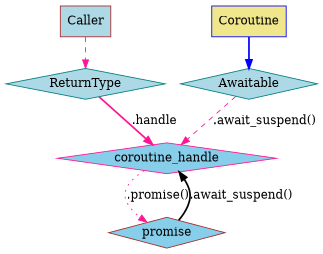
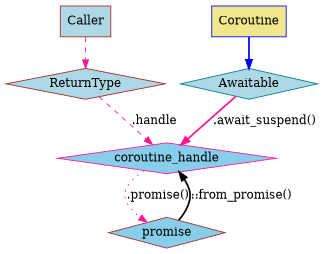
(86, 84) -> (86, 84)
(123, 118) -> (123, 118)
(212, 118) -> (212, 118)
(241, 195) -> (241, 195)
